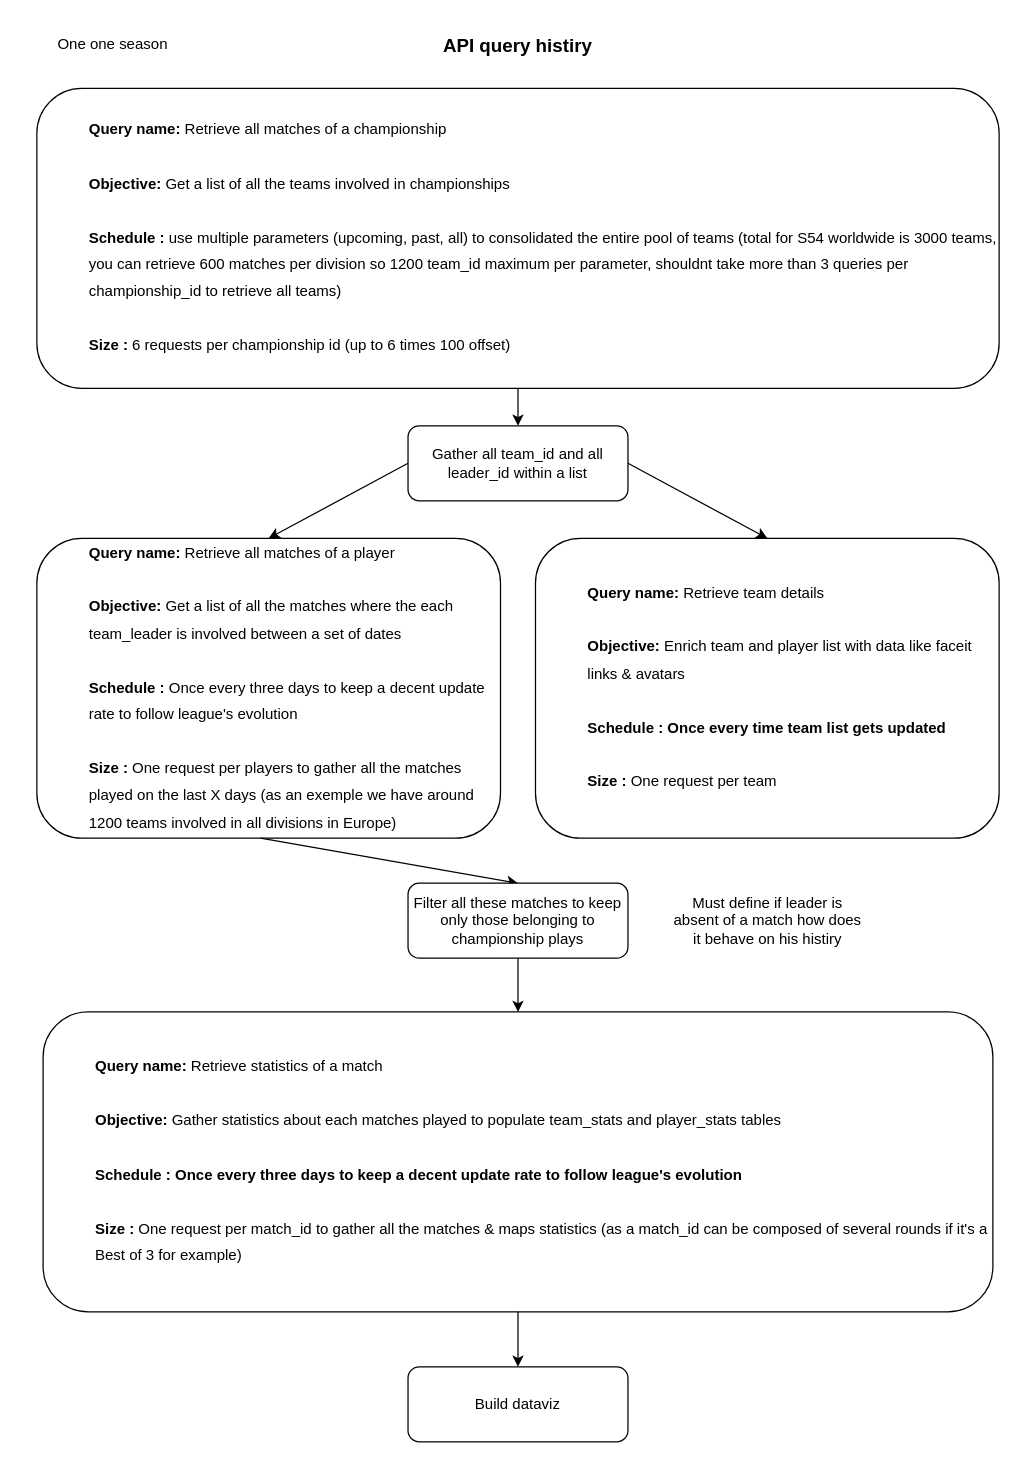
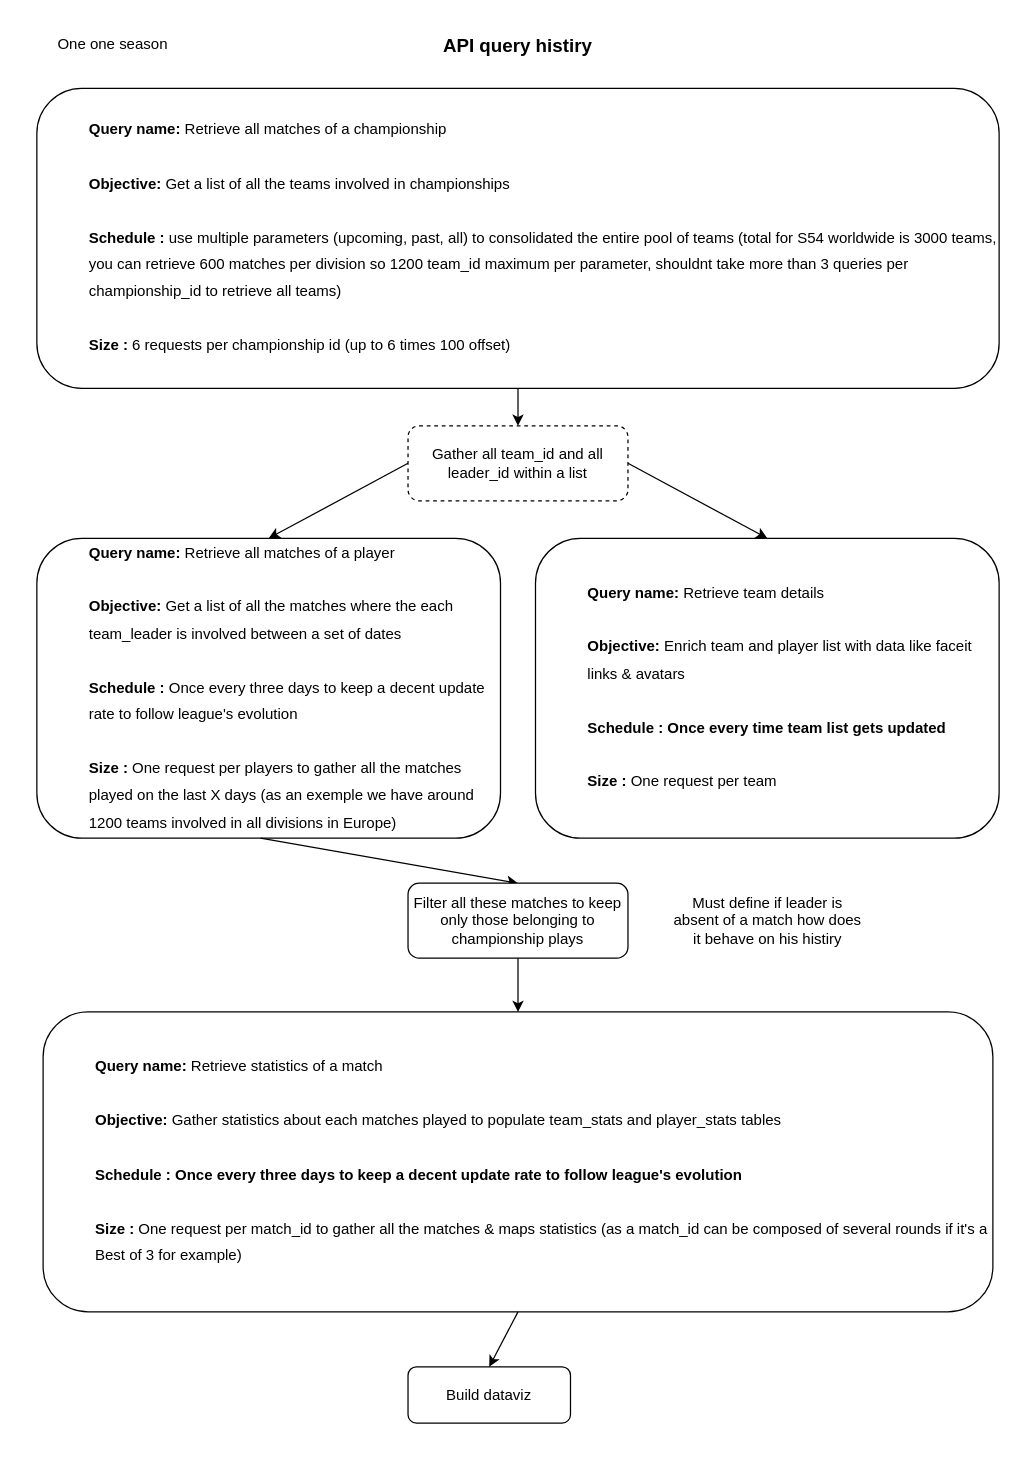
(518, 463) -> (518, 463)
(518, 1404) -> (489, 1395)
